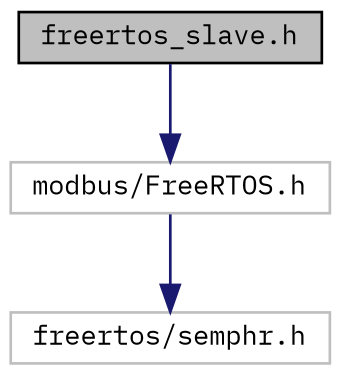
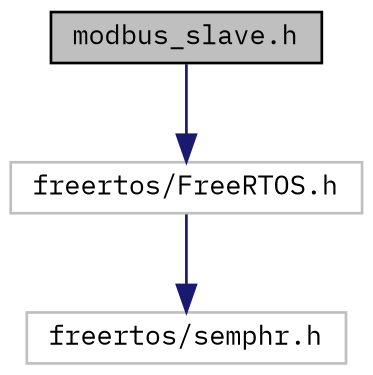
(170, 38) -> (186, 38)
(170, 188) -> (186, 188)
